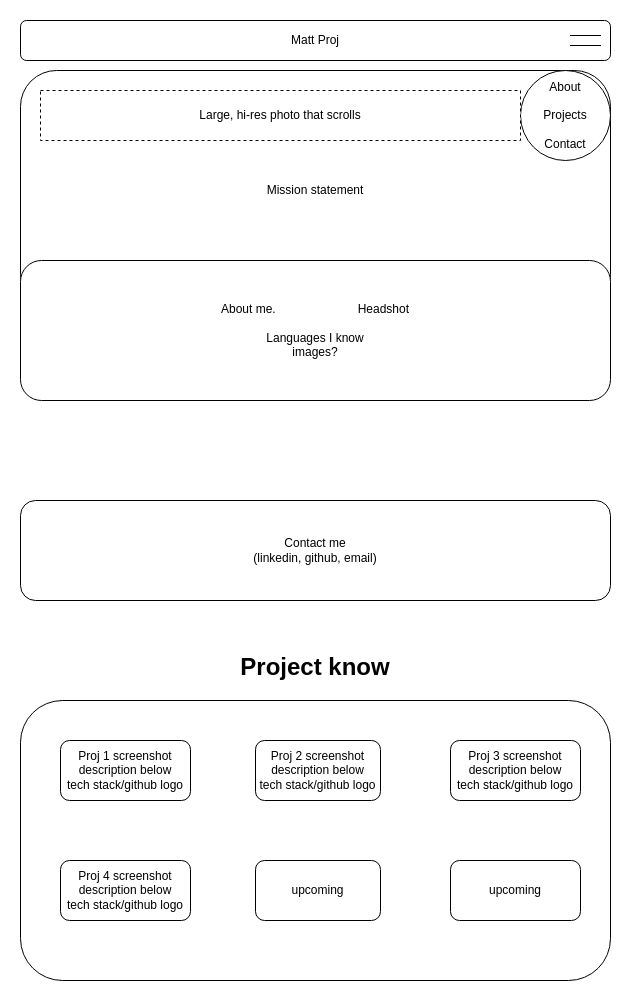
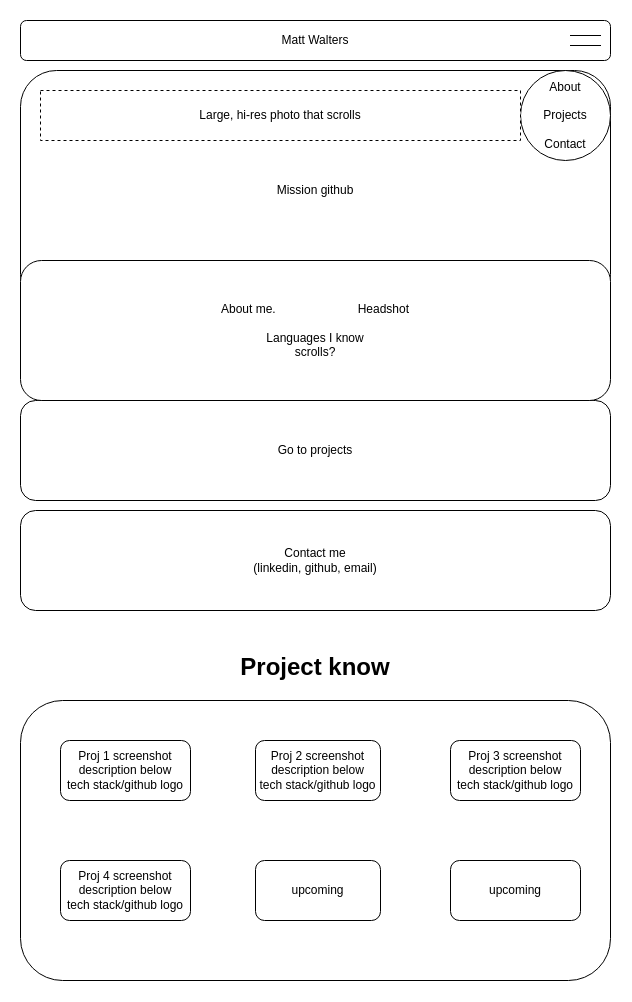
(316, 41) -> (316, 41)
(316, 191) -> (316, 191)
(316, 331) -> (316, 331)
none -> (316, 451)
(316, 551) -> (316, 561)
